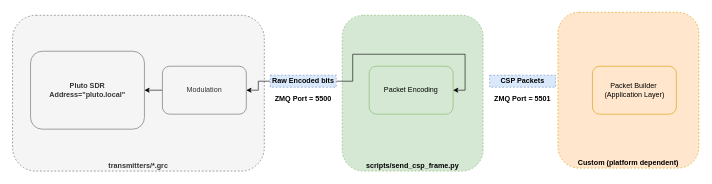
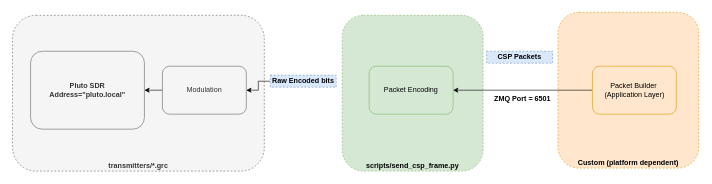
(407, 54) -> (527, 90)
(523, 81) -> (520, 57)
(303, 99) -> none
(523, 99) -> (523, 99)
